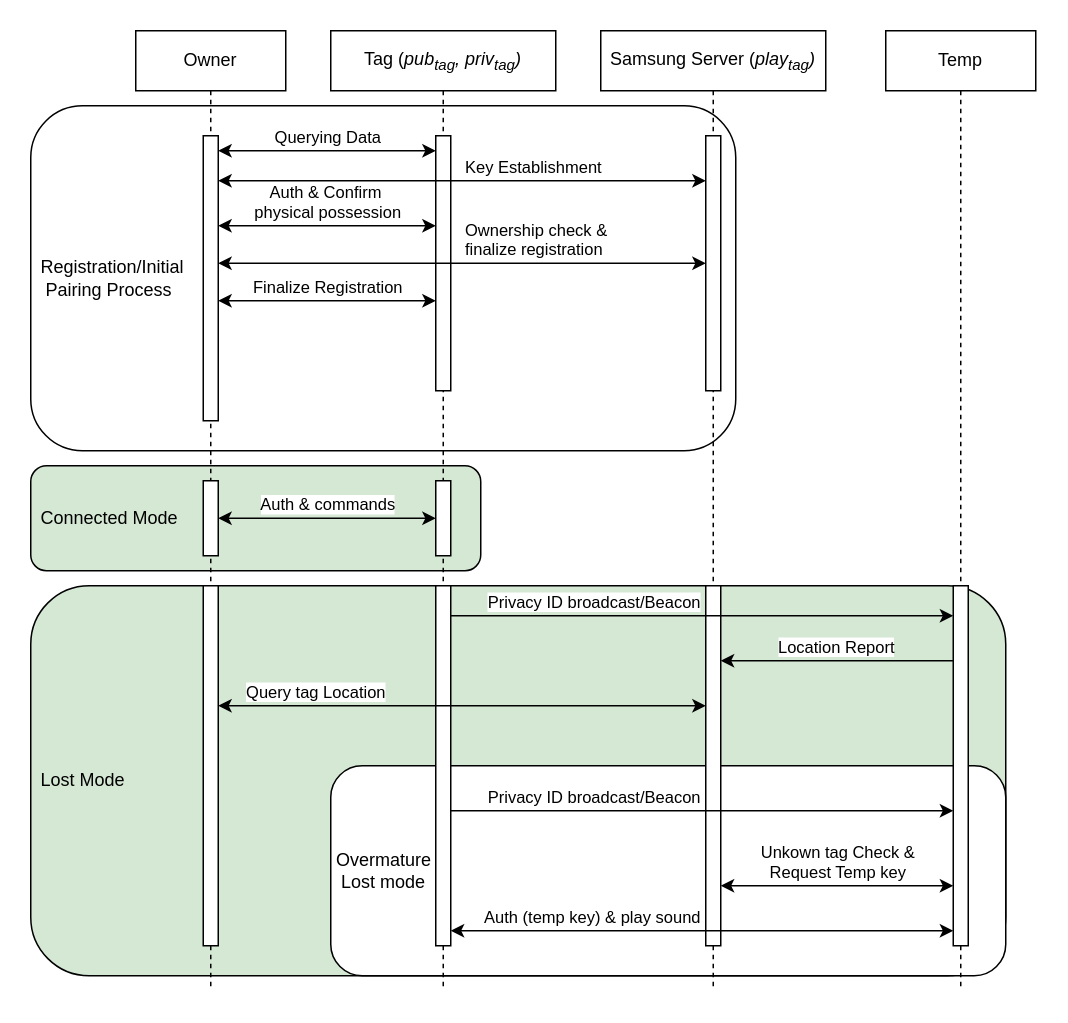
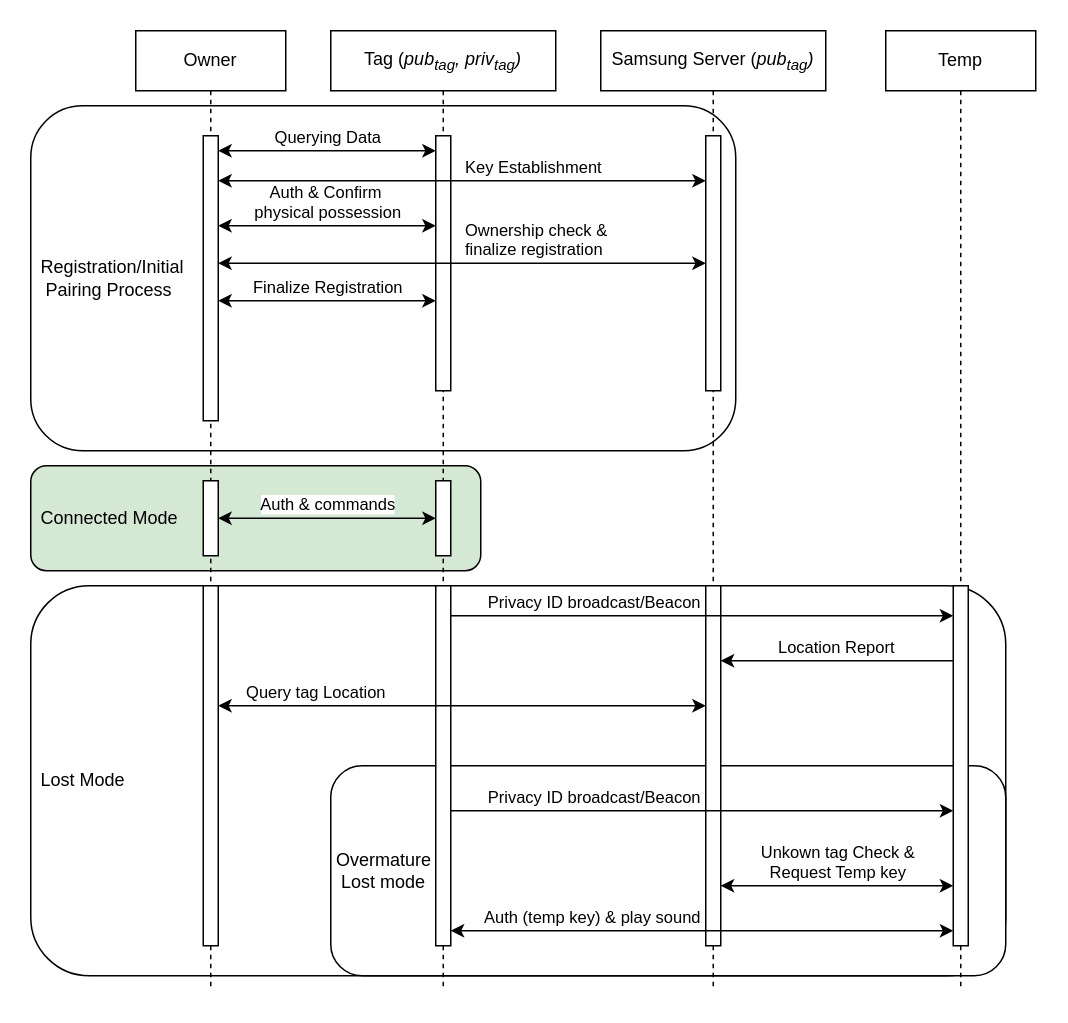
(713, 61) -> (713, 61)
(84, 781) -> (84, 781)
